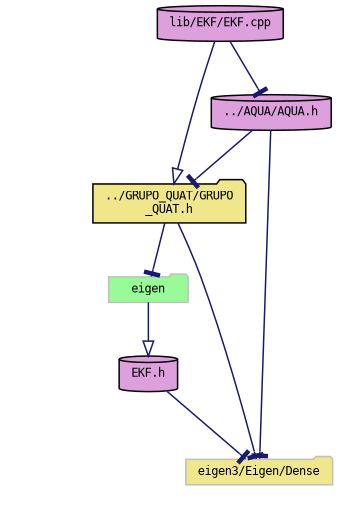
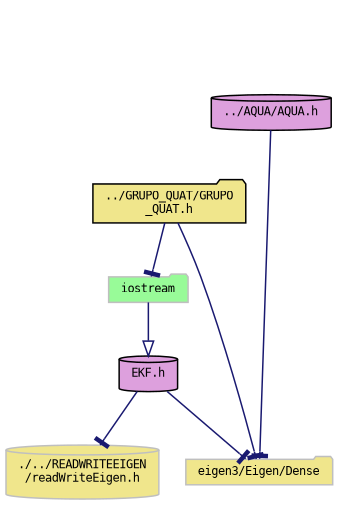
(220, 24) -> none
(225, 154) -> none
(148, 290) -> (148, 290)
none -> (82, 472)
